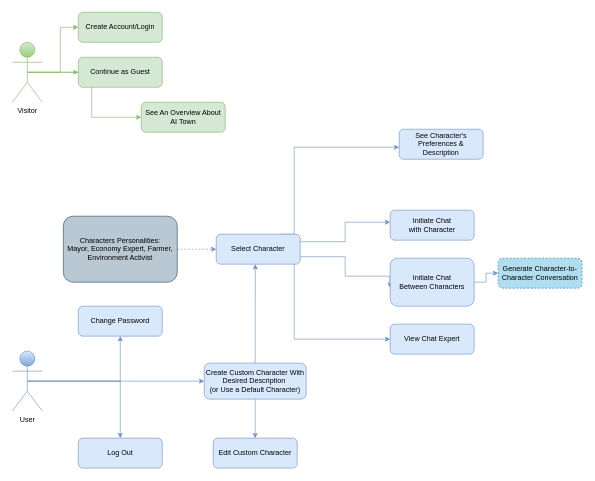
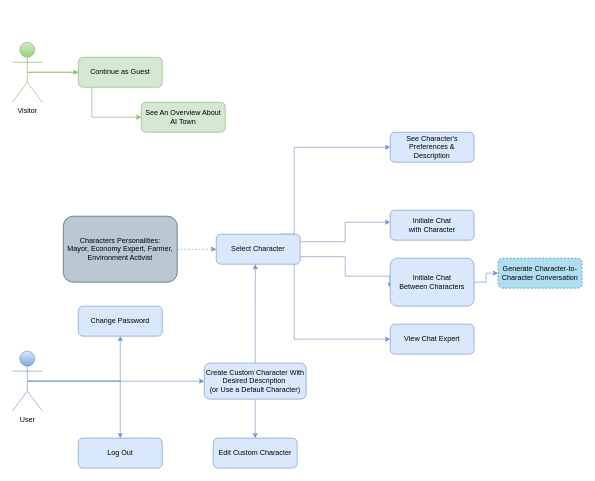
(60, 27) -> none
(120, 27) -> none
(441, 144) -> (432, 147)
